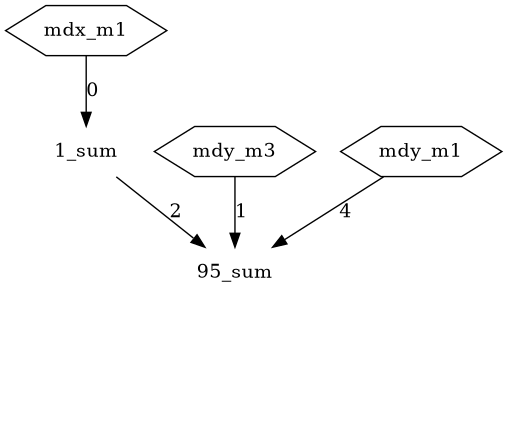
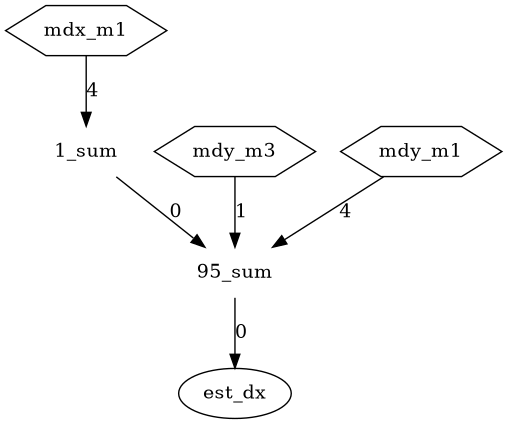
(93, 91) -> (93, 91)
(177, 212) -> (177, 212)
none -> (235, 393)
